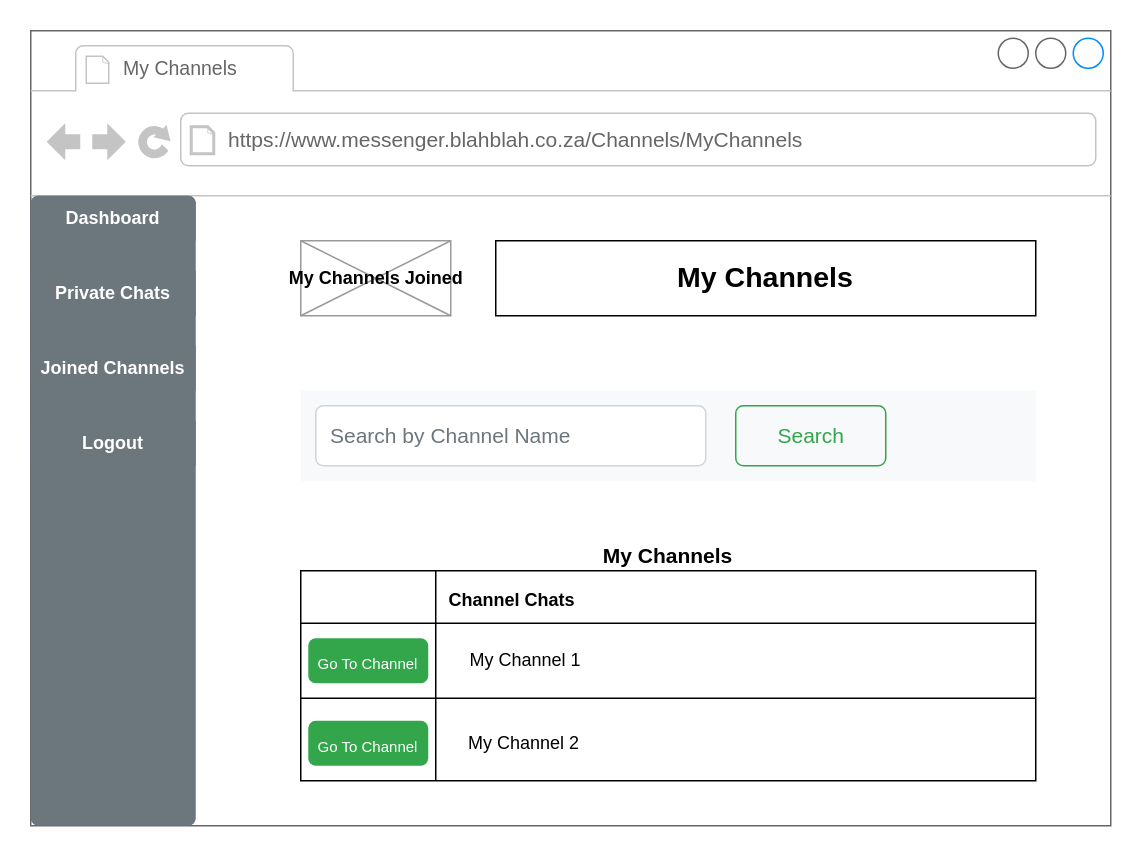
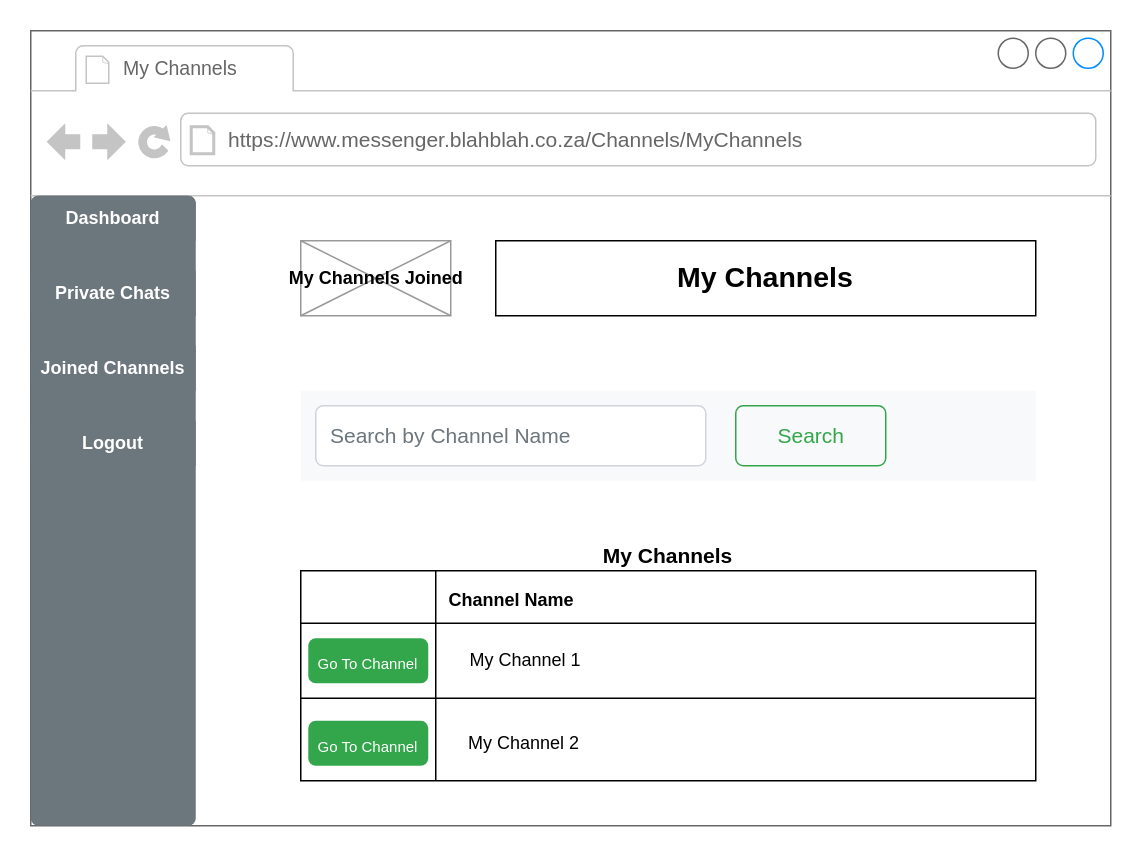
(510, 601) -> (505, 601)
